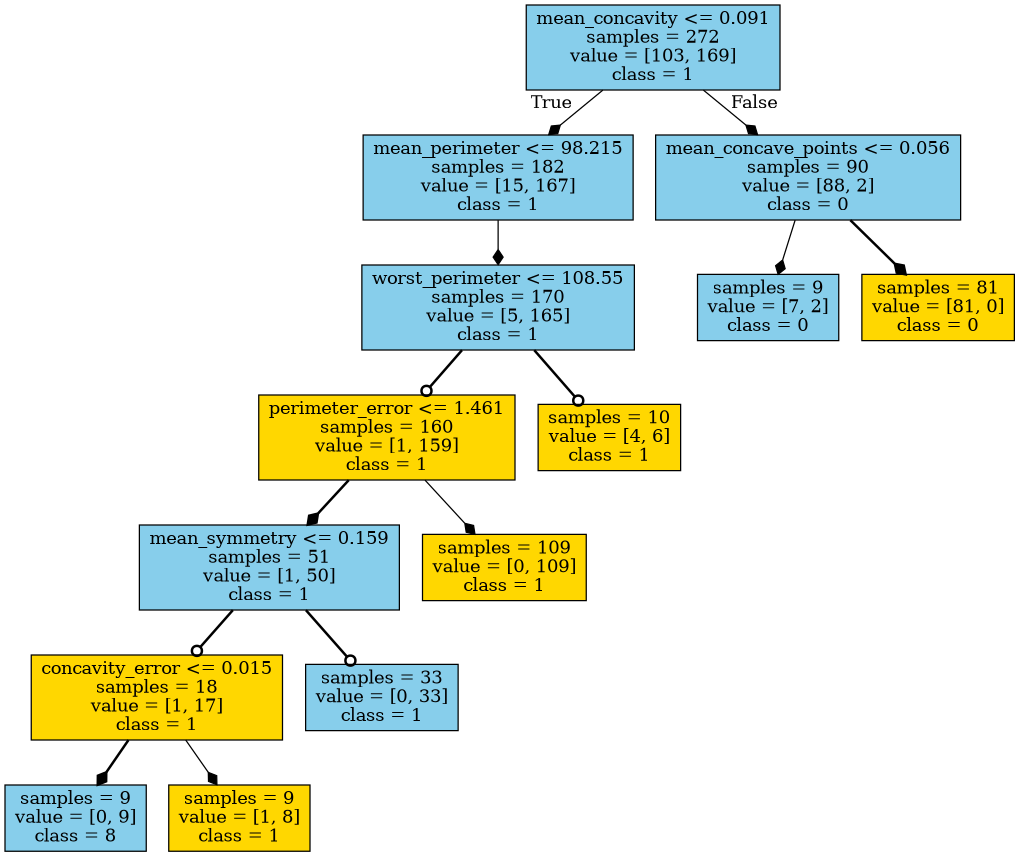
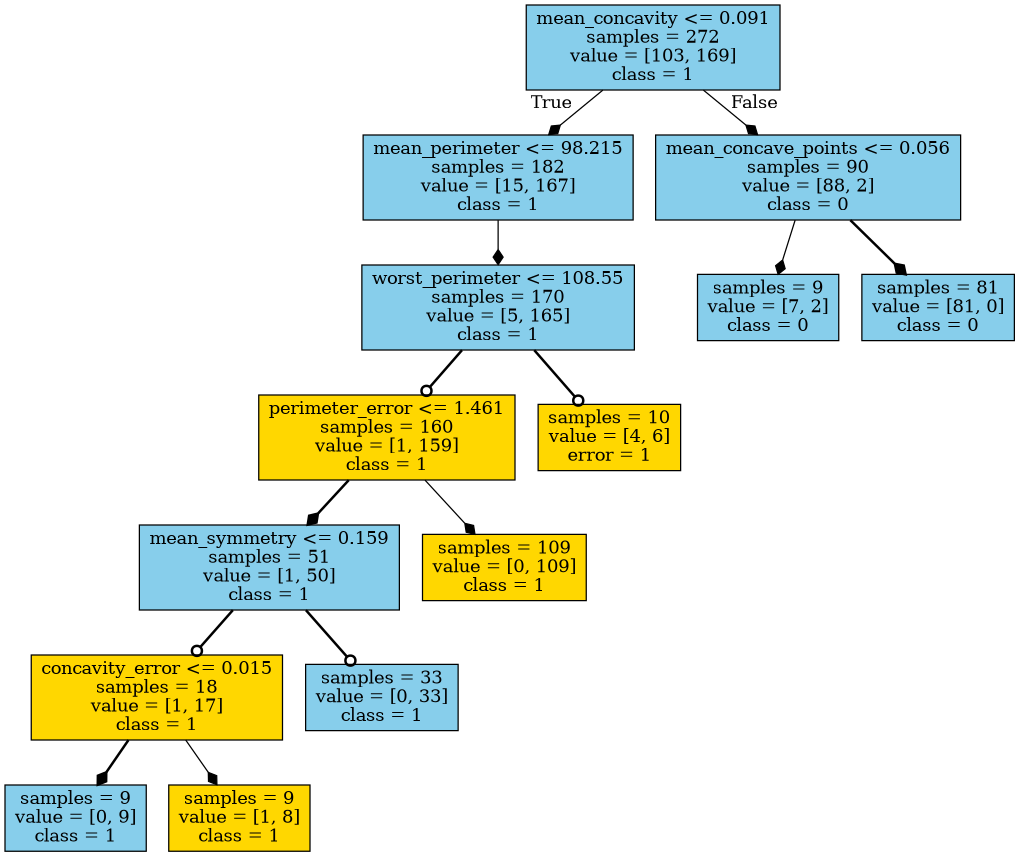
(938, 308) -> (938, 308)
(609, 438) -> (609, 438)
(76, 818) -> (76, 818)
